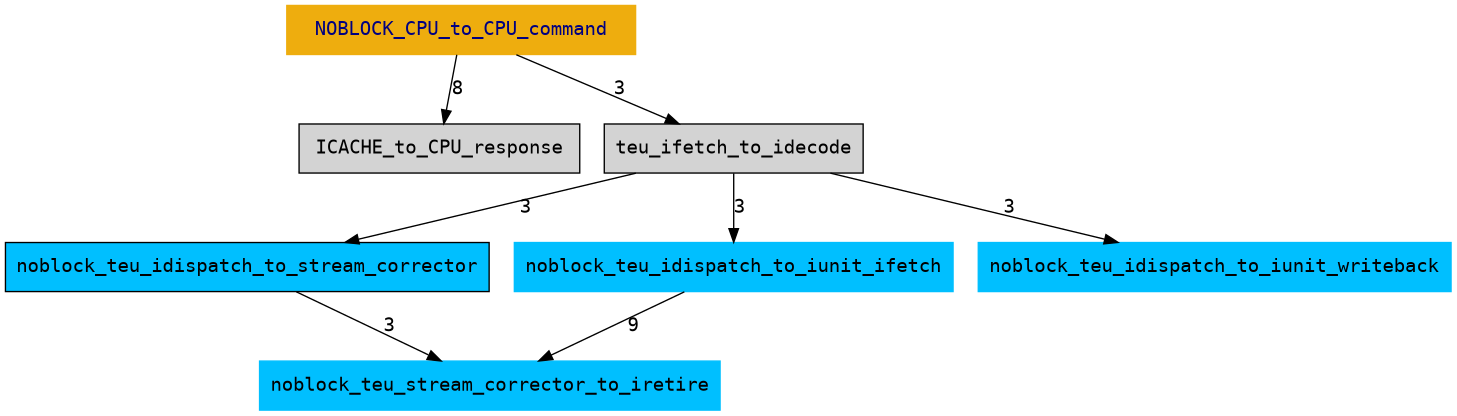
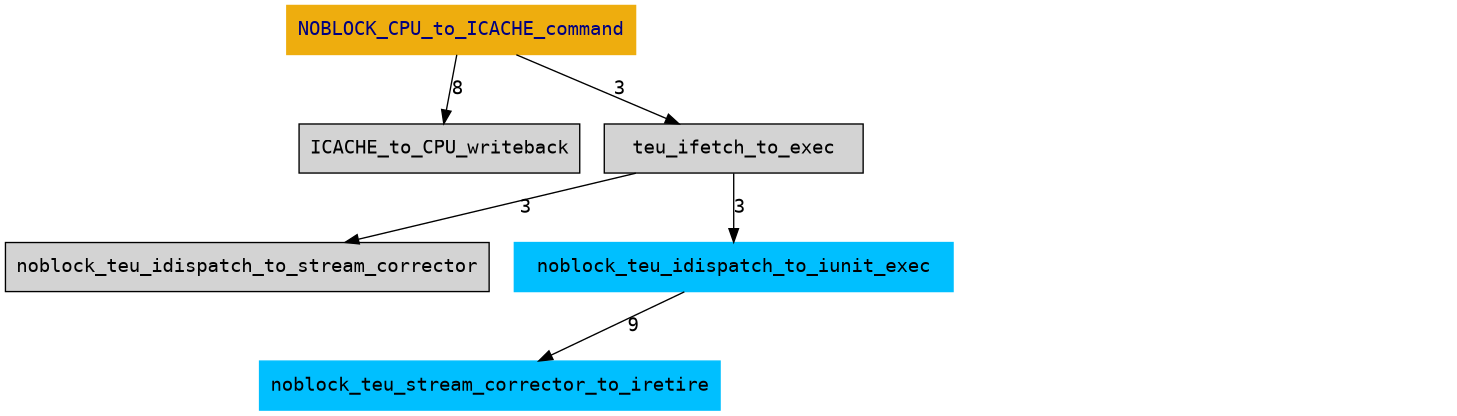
(461, 30) -> (461, 30)
(439, 149) -> (439, 149)
(734, 149) -> (734, 149)
(247, 267) -> (247, 267)
(734, 267) -> (734, 267)
(1215, 267) -> none
(362, 323) -> none
